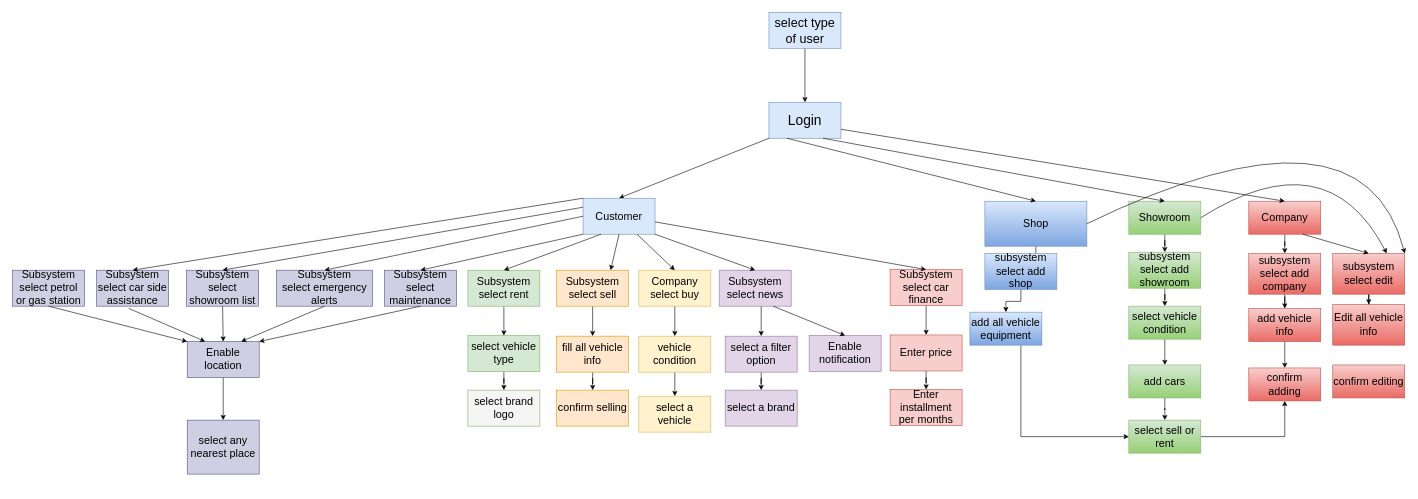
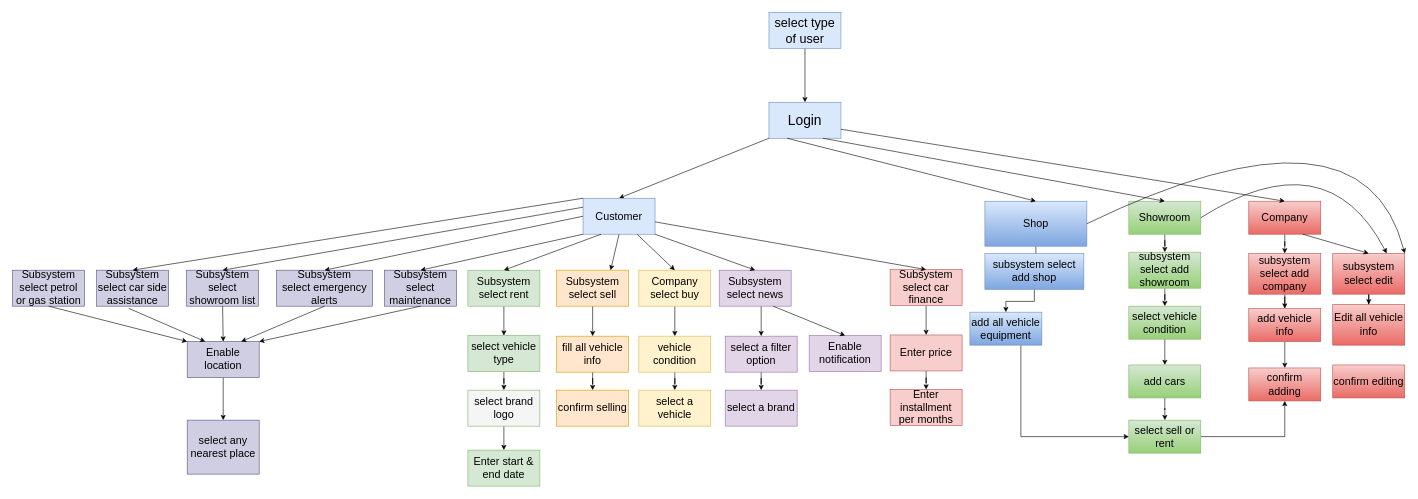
(1021, 272) -> (1034, 272)
(675, 414) -> (675, 408)
none -> (504, 444)
none -> (504, 468)
